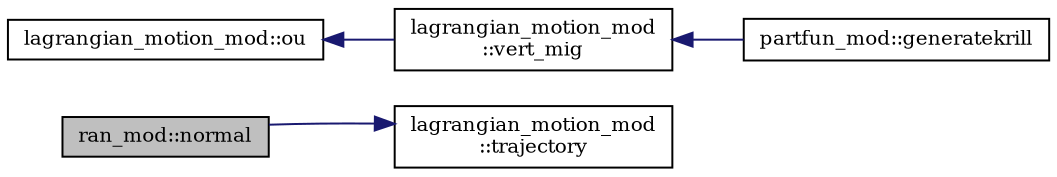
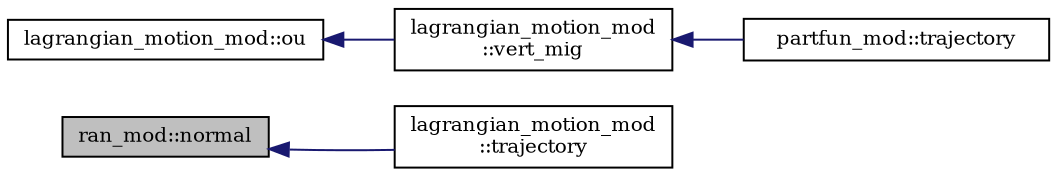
(896, 40) -> (896, 40)
(322, 124) -> (342, 150)
